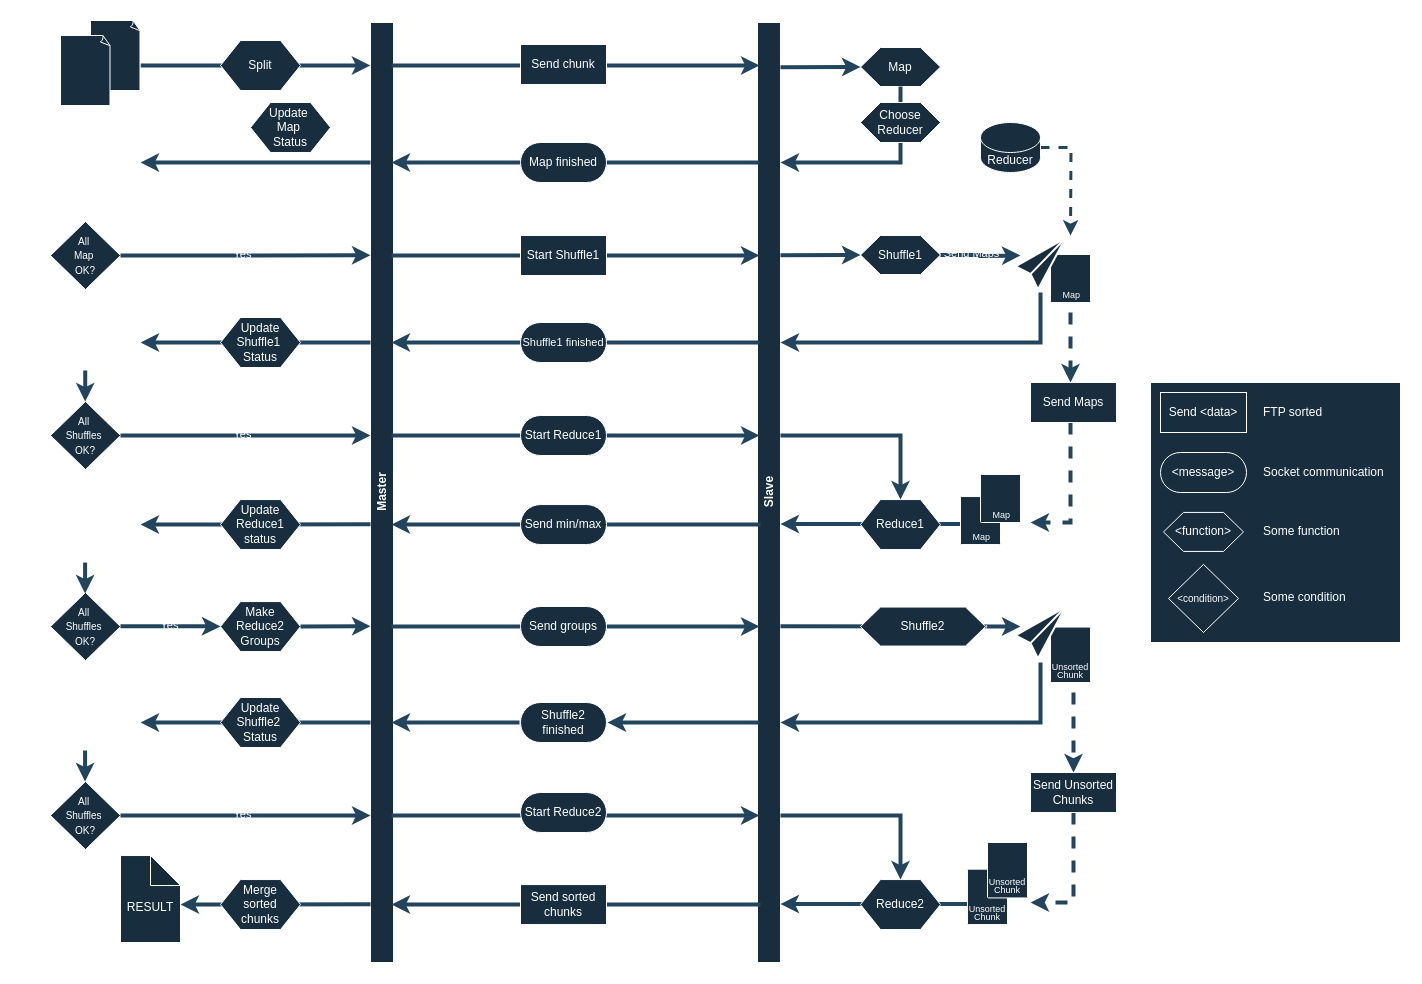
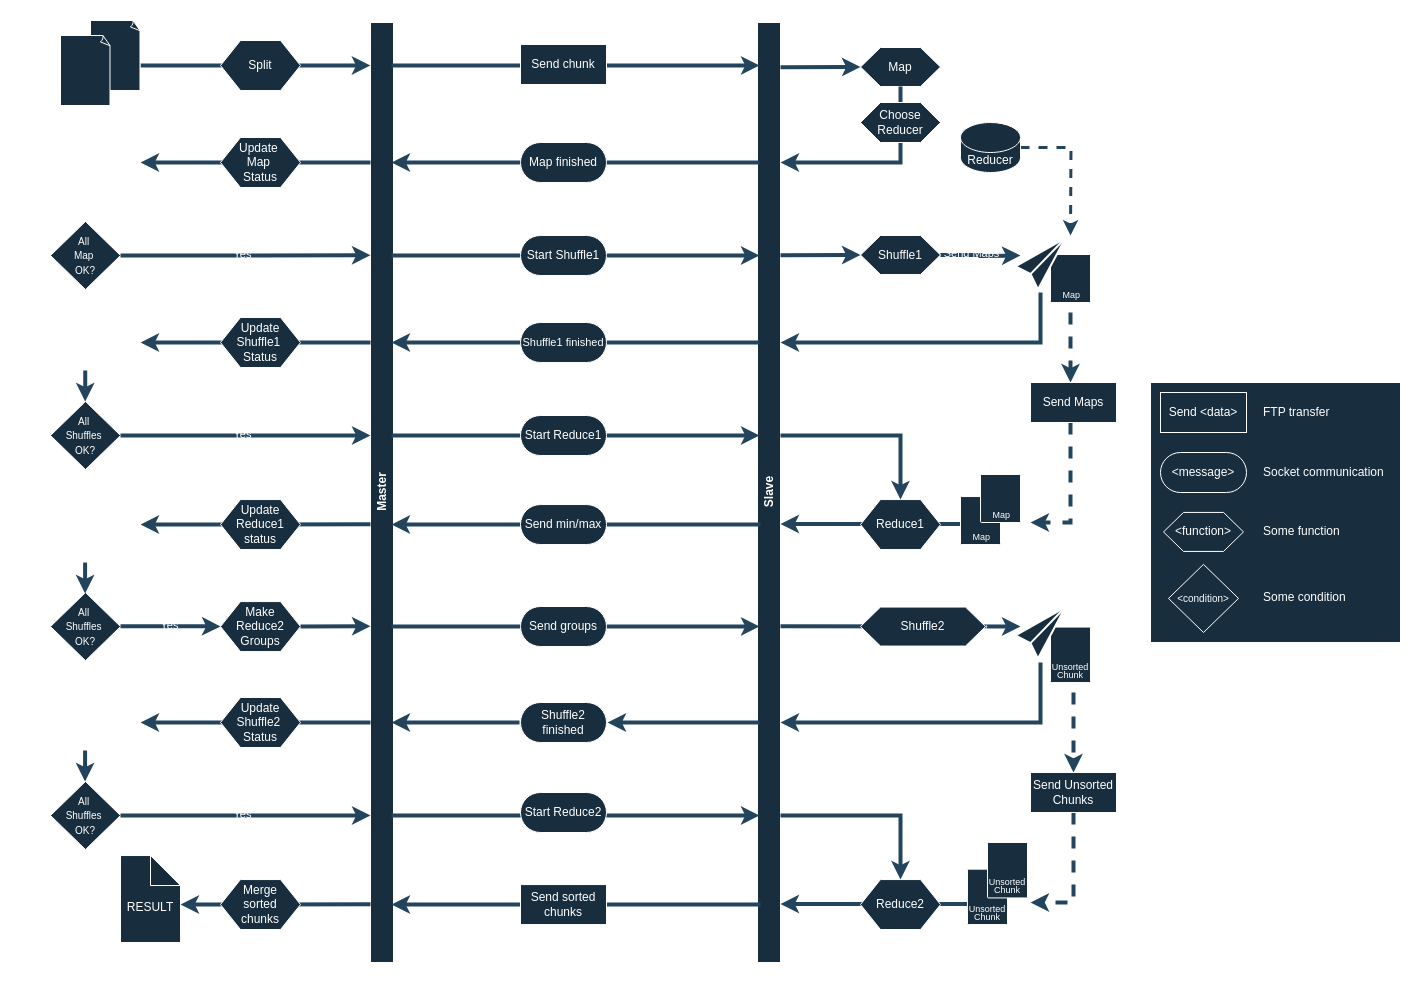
(291, 128) -> (261, 163)
(1011, 148) -> (991, 148)
(564, 256) -> (564, 256)
(1296, 413) -> (1302, 413)
